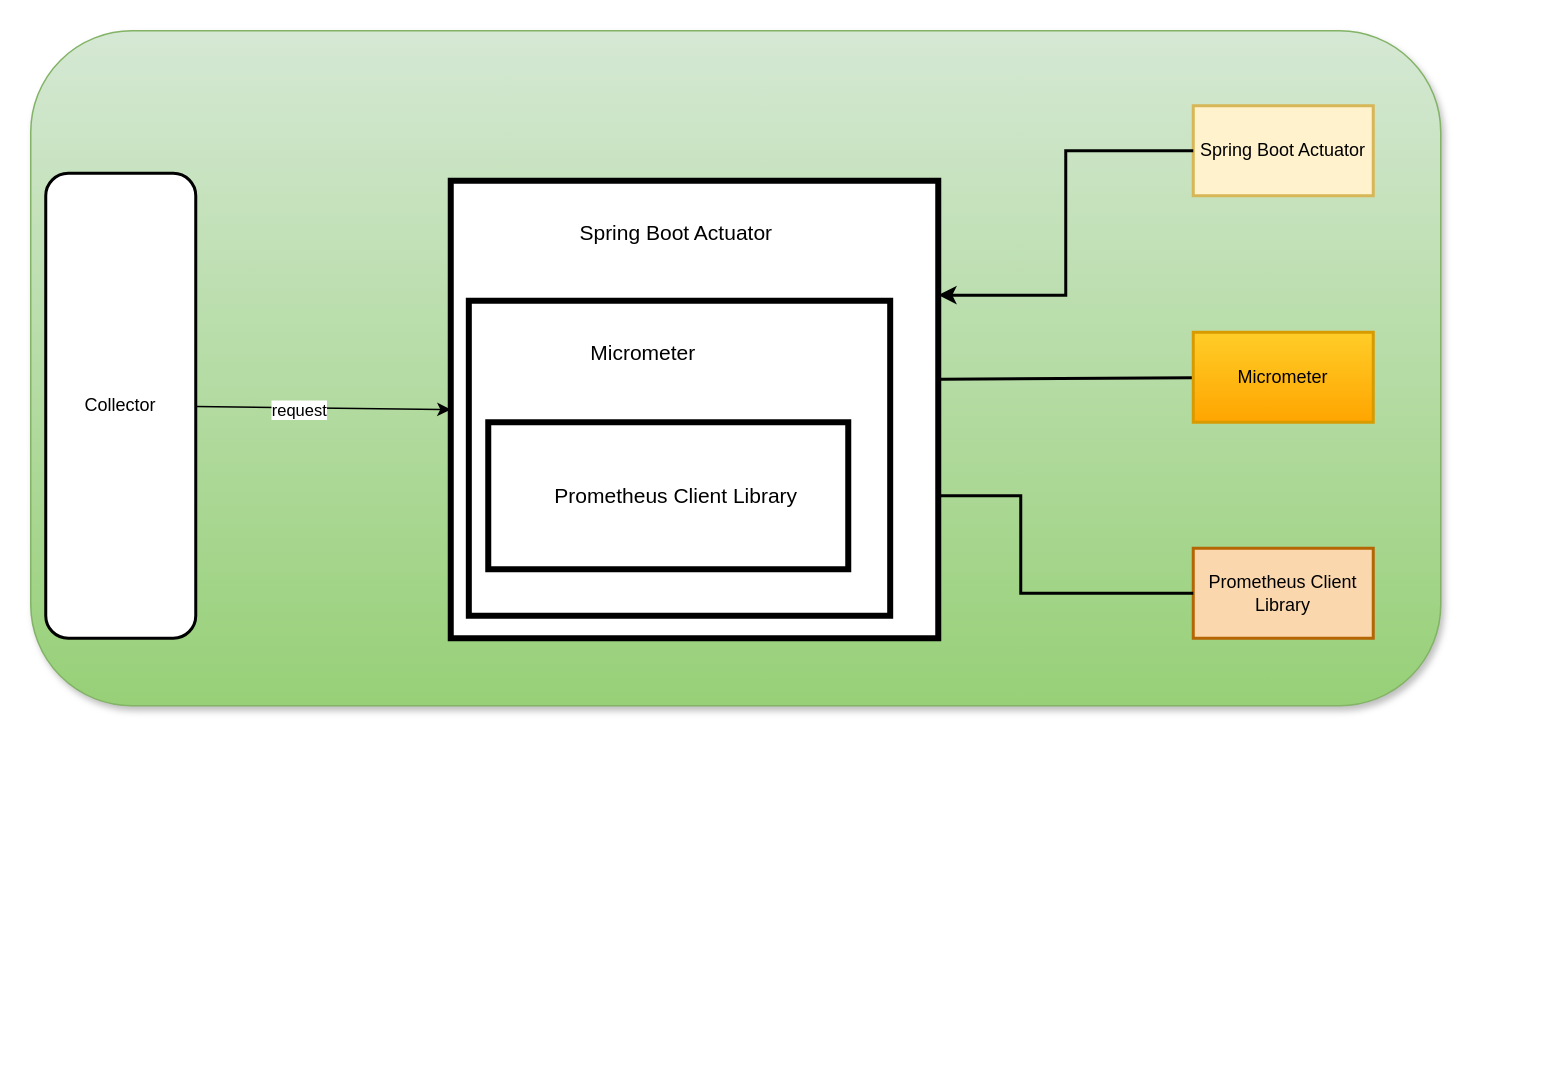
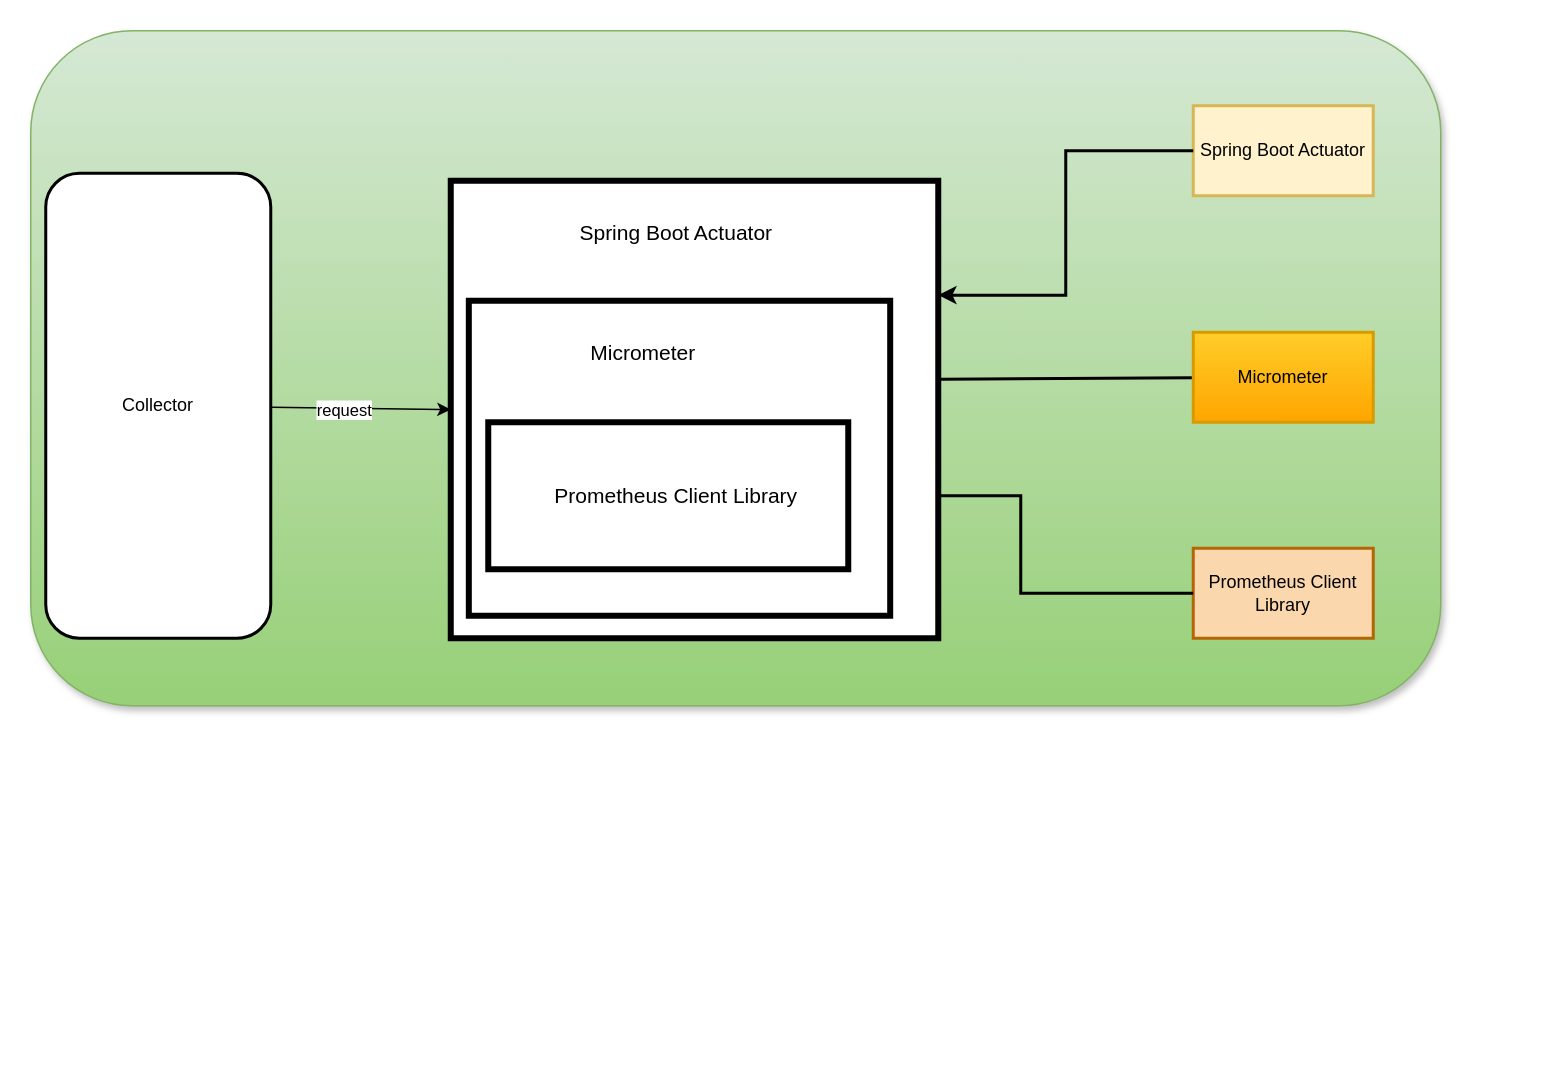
(121, 406) -> (158, 406)
